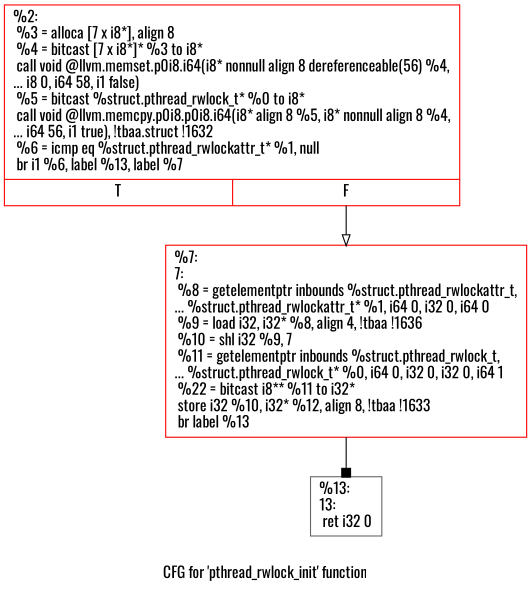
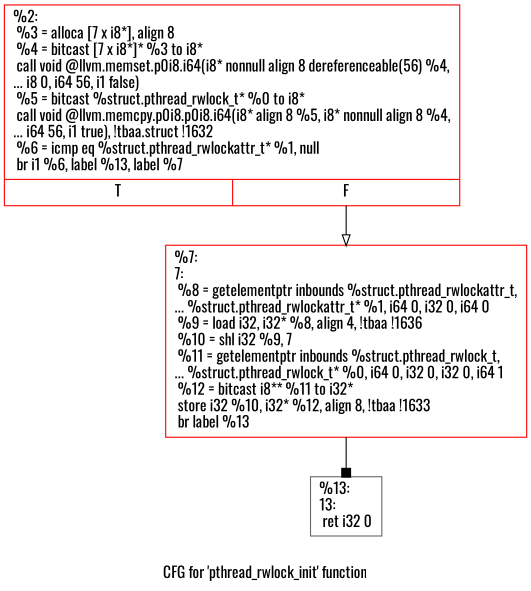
(76, 83) -> (76, 83)
(265, 390) -> (264, 390)
